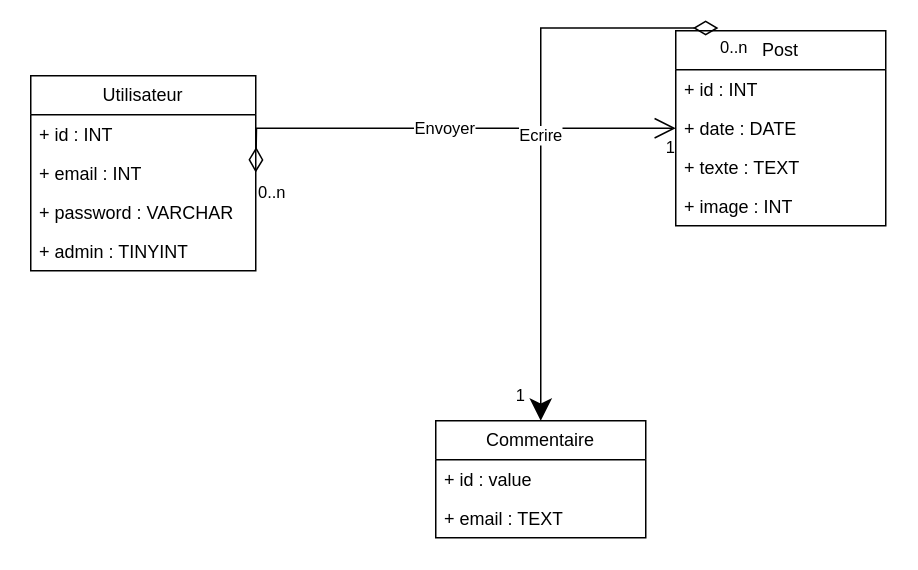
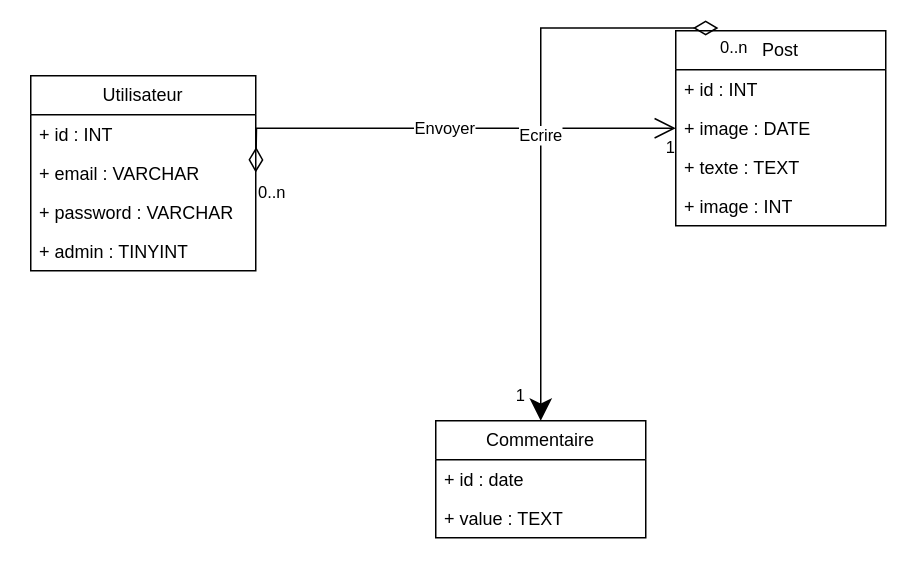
(741, 130) -> (744, 130)
(91, 175) -> (111, 175)
(491, 481) -> (488, 481)
(501, 520) -> (504, 520)
